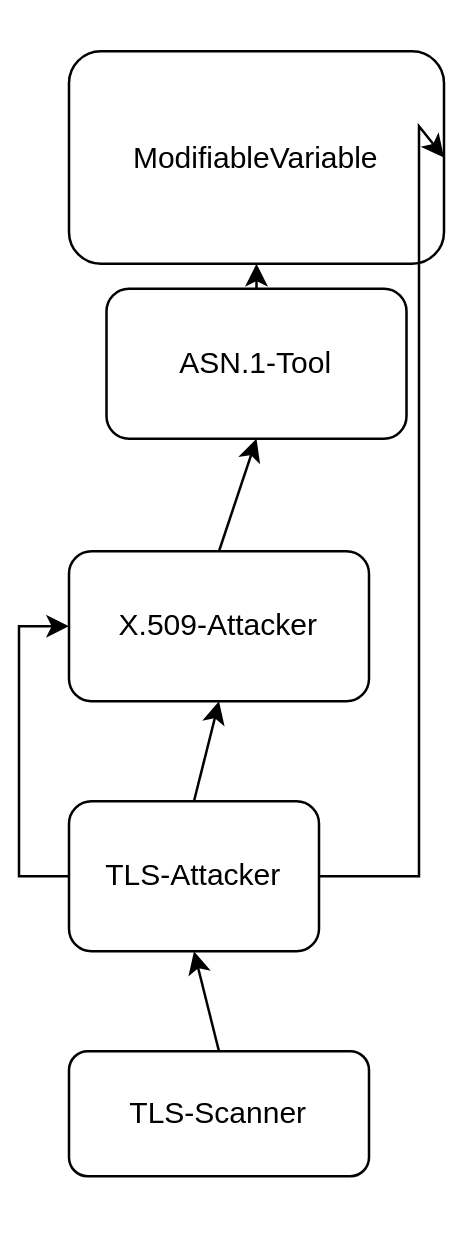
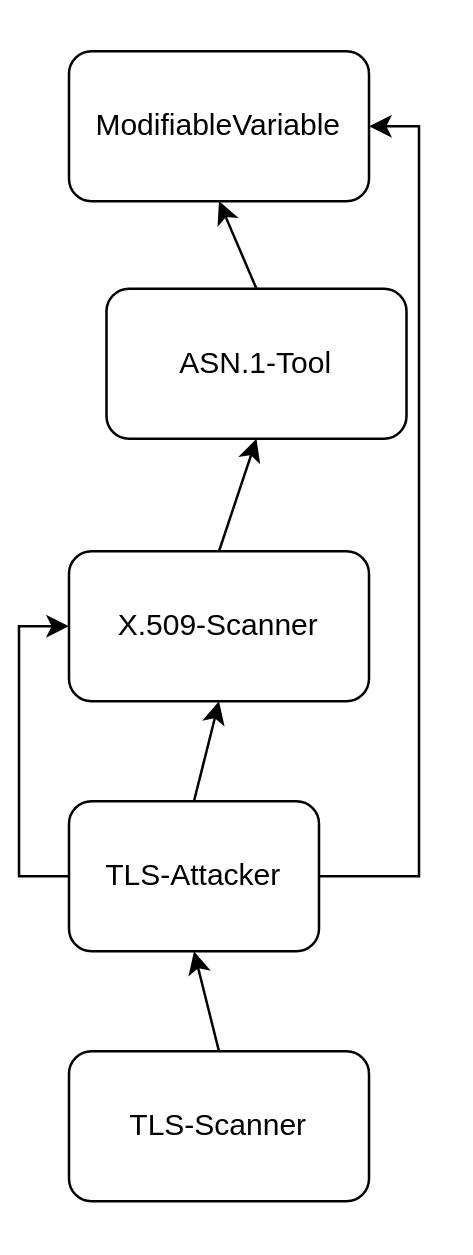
(256, 158) -> (219, 126)
(219, 626) -> (219, 626)
(219, 1114) -> (219, 1126)
